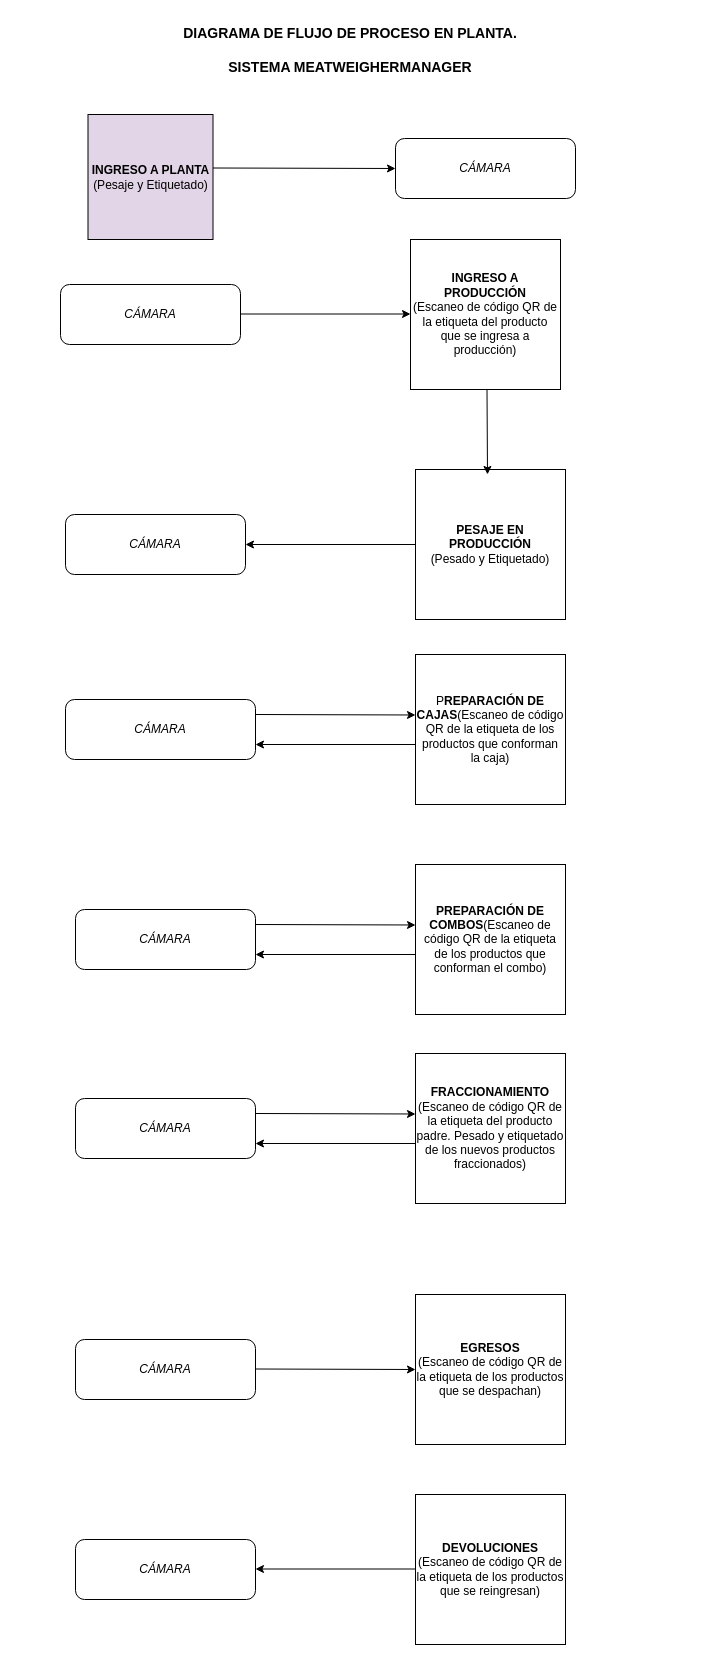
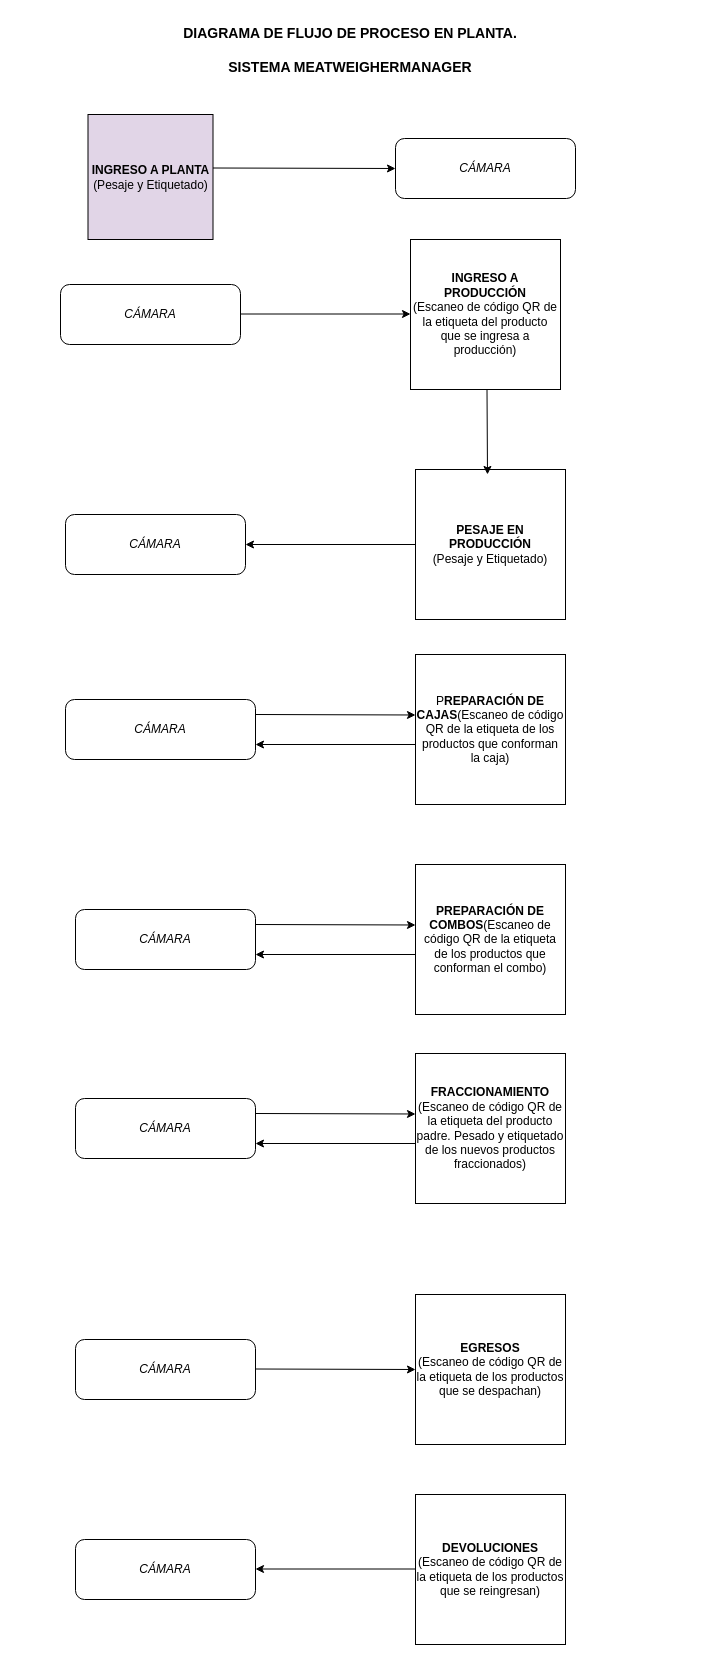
(491, 545) -> (491, 545)
